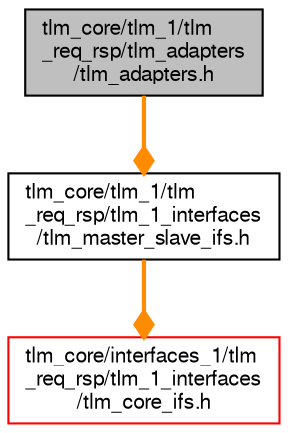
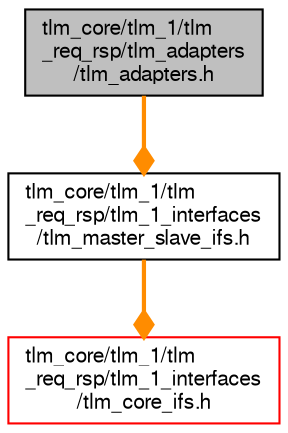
(144, 380) -> (144, 380)
